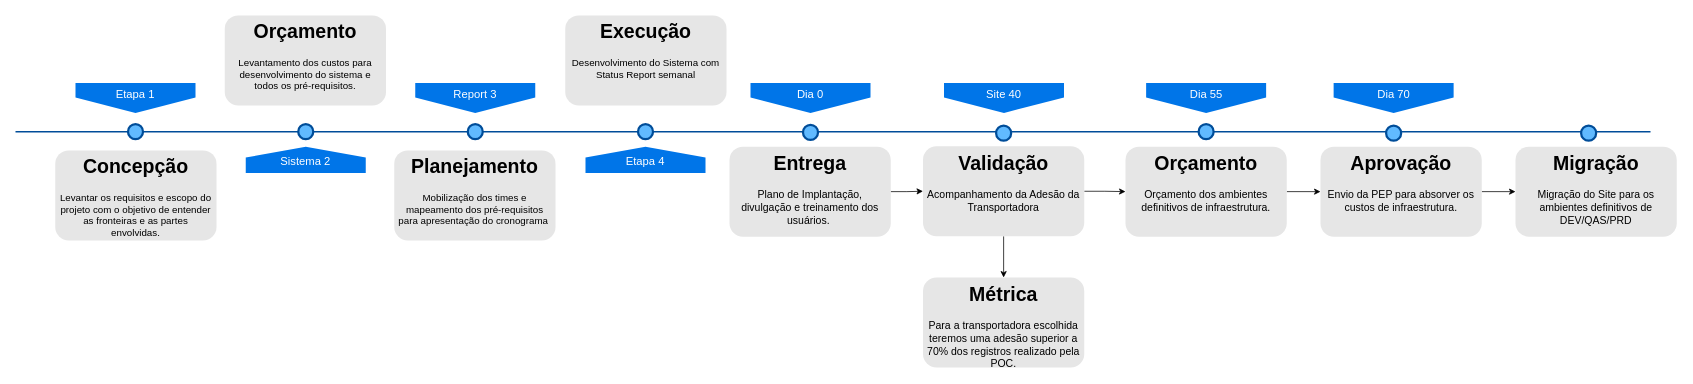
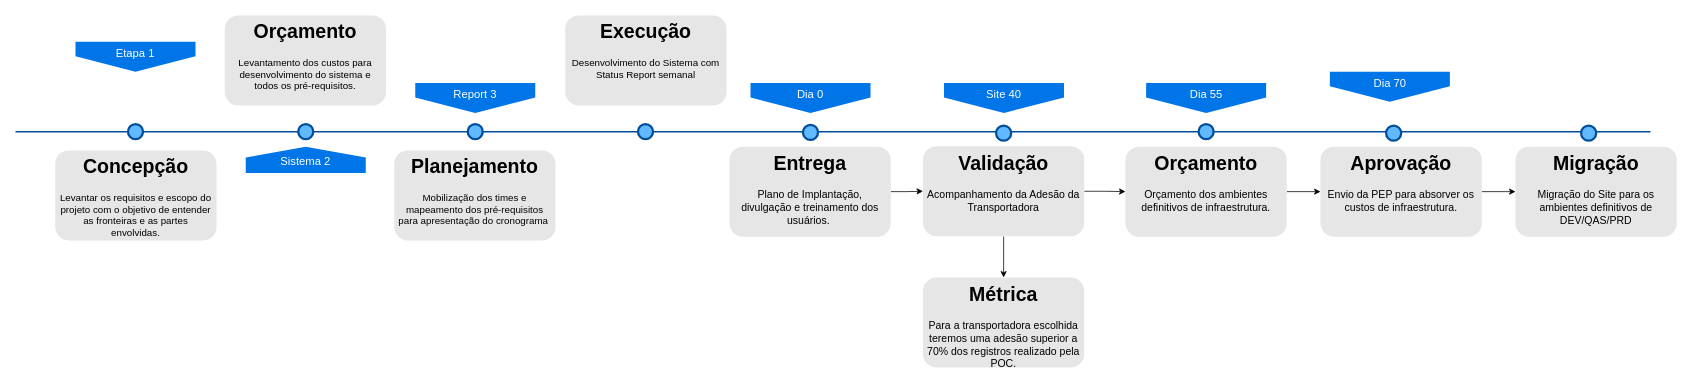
(135, 98) -> (135, 57)
(1394, 98) -> (1390, 87)
(645, 160) -> none
